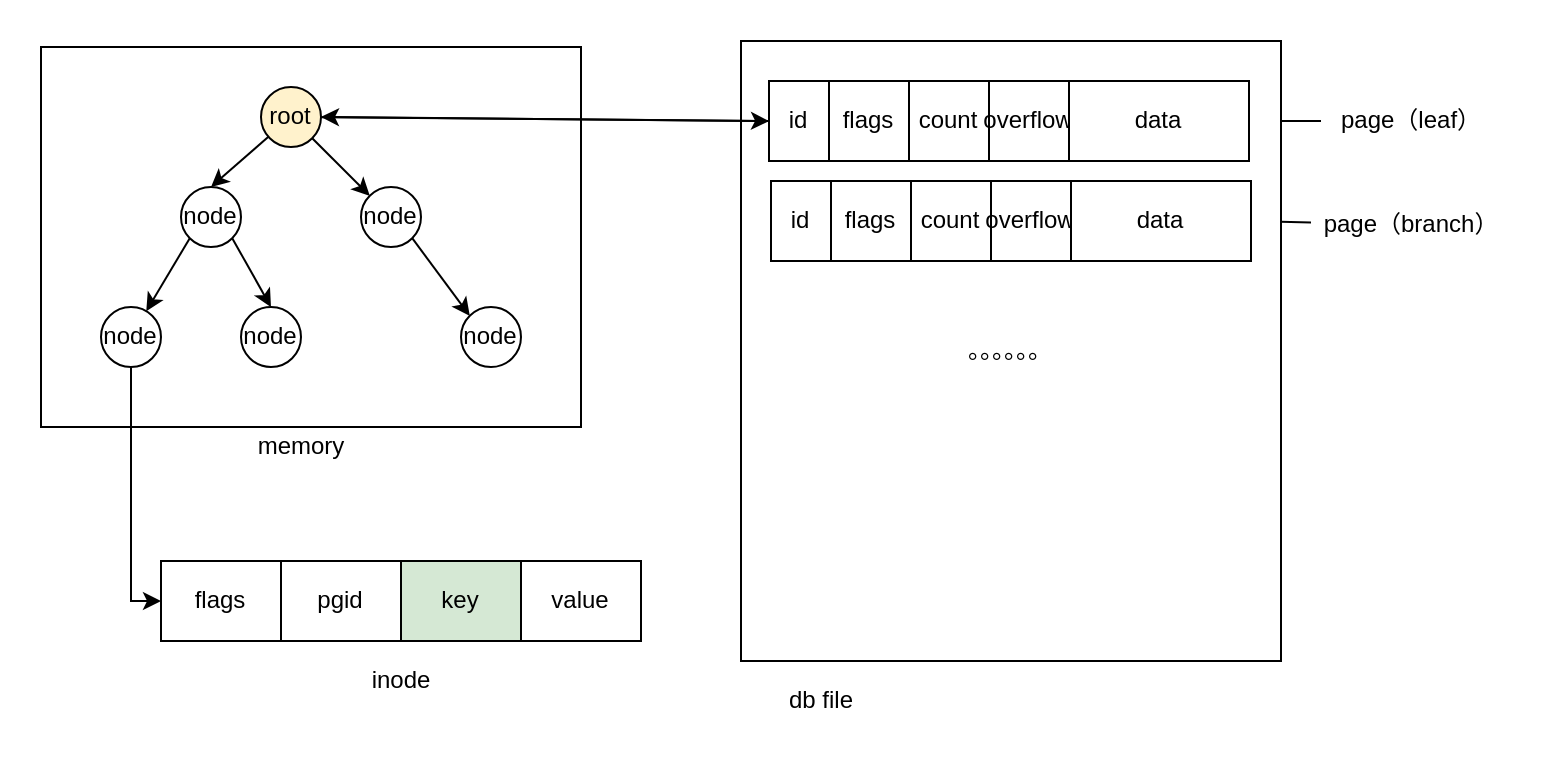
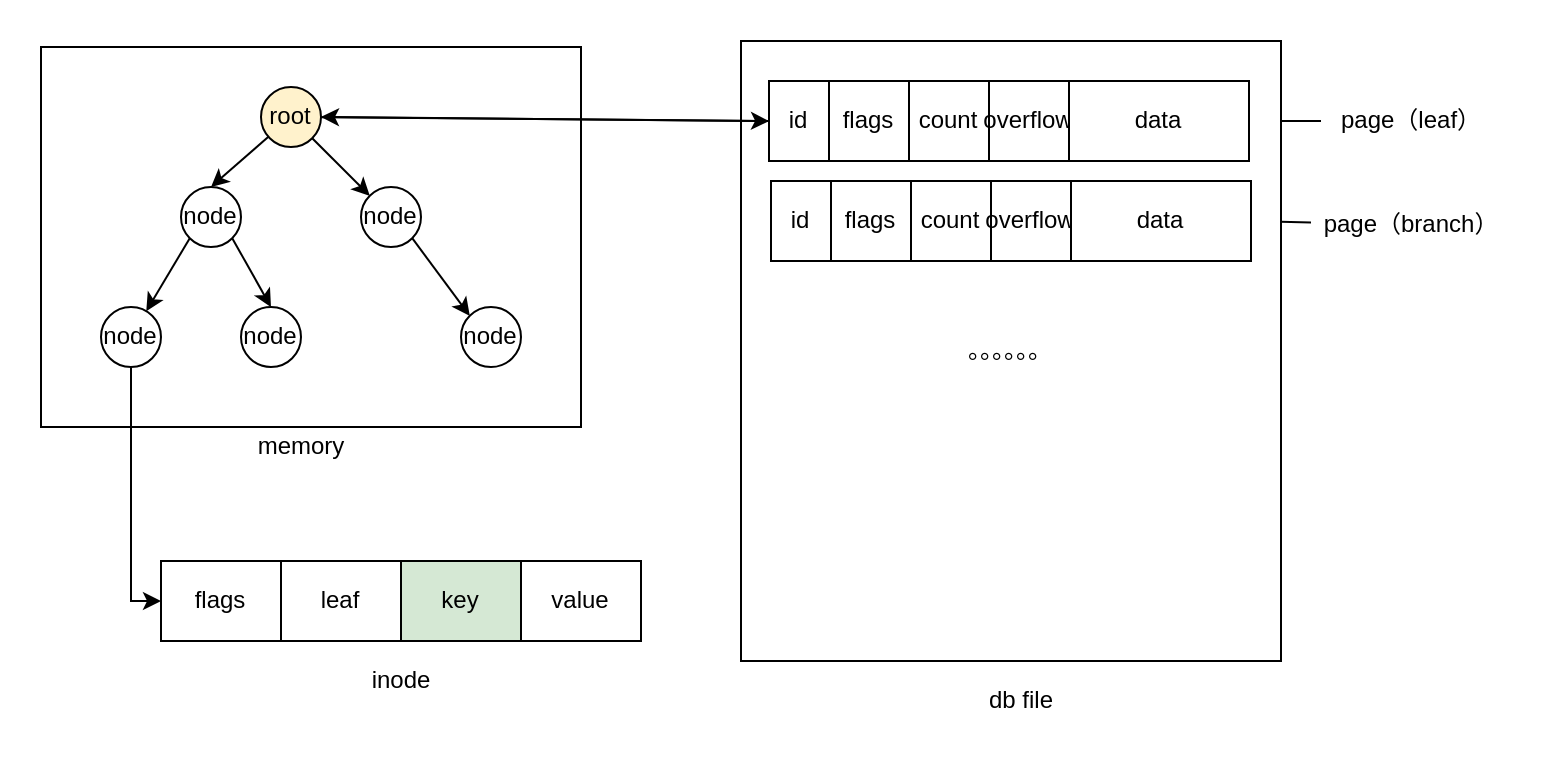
(341, 601) -> (341, 601)
(821, 701) -> (1021, 701)
